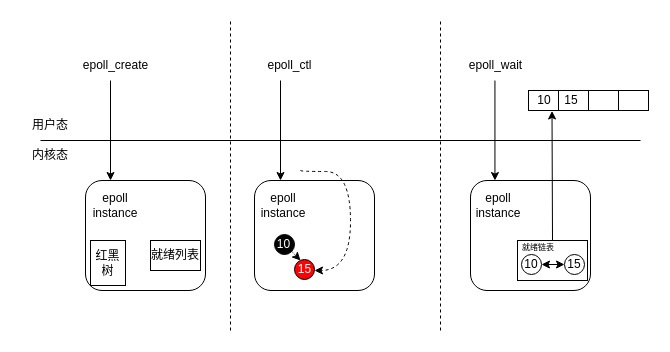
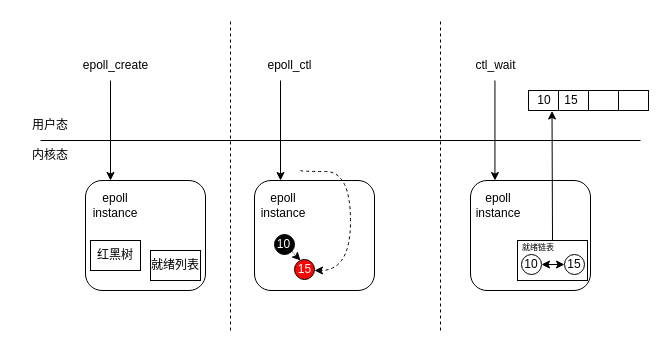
(496, 66) -> (496, 66)
(176, 256) -> (176, 266)
(108, 263) -> (116, 256)
